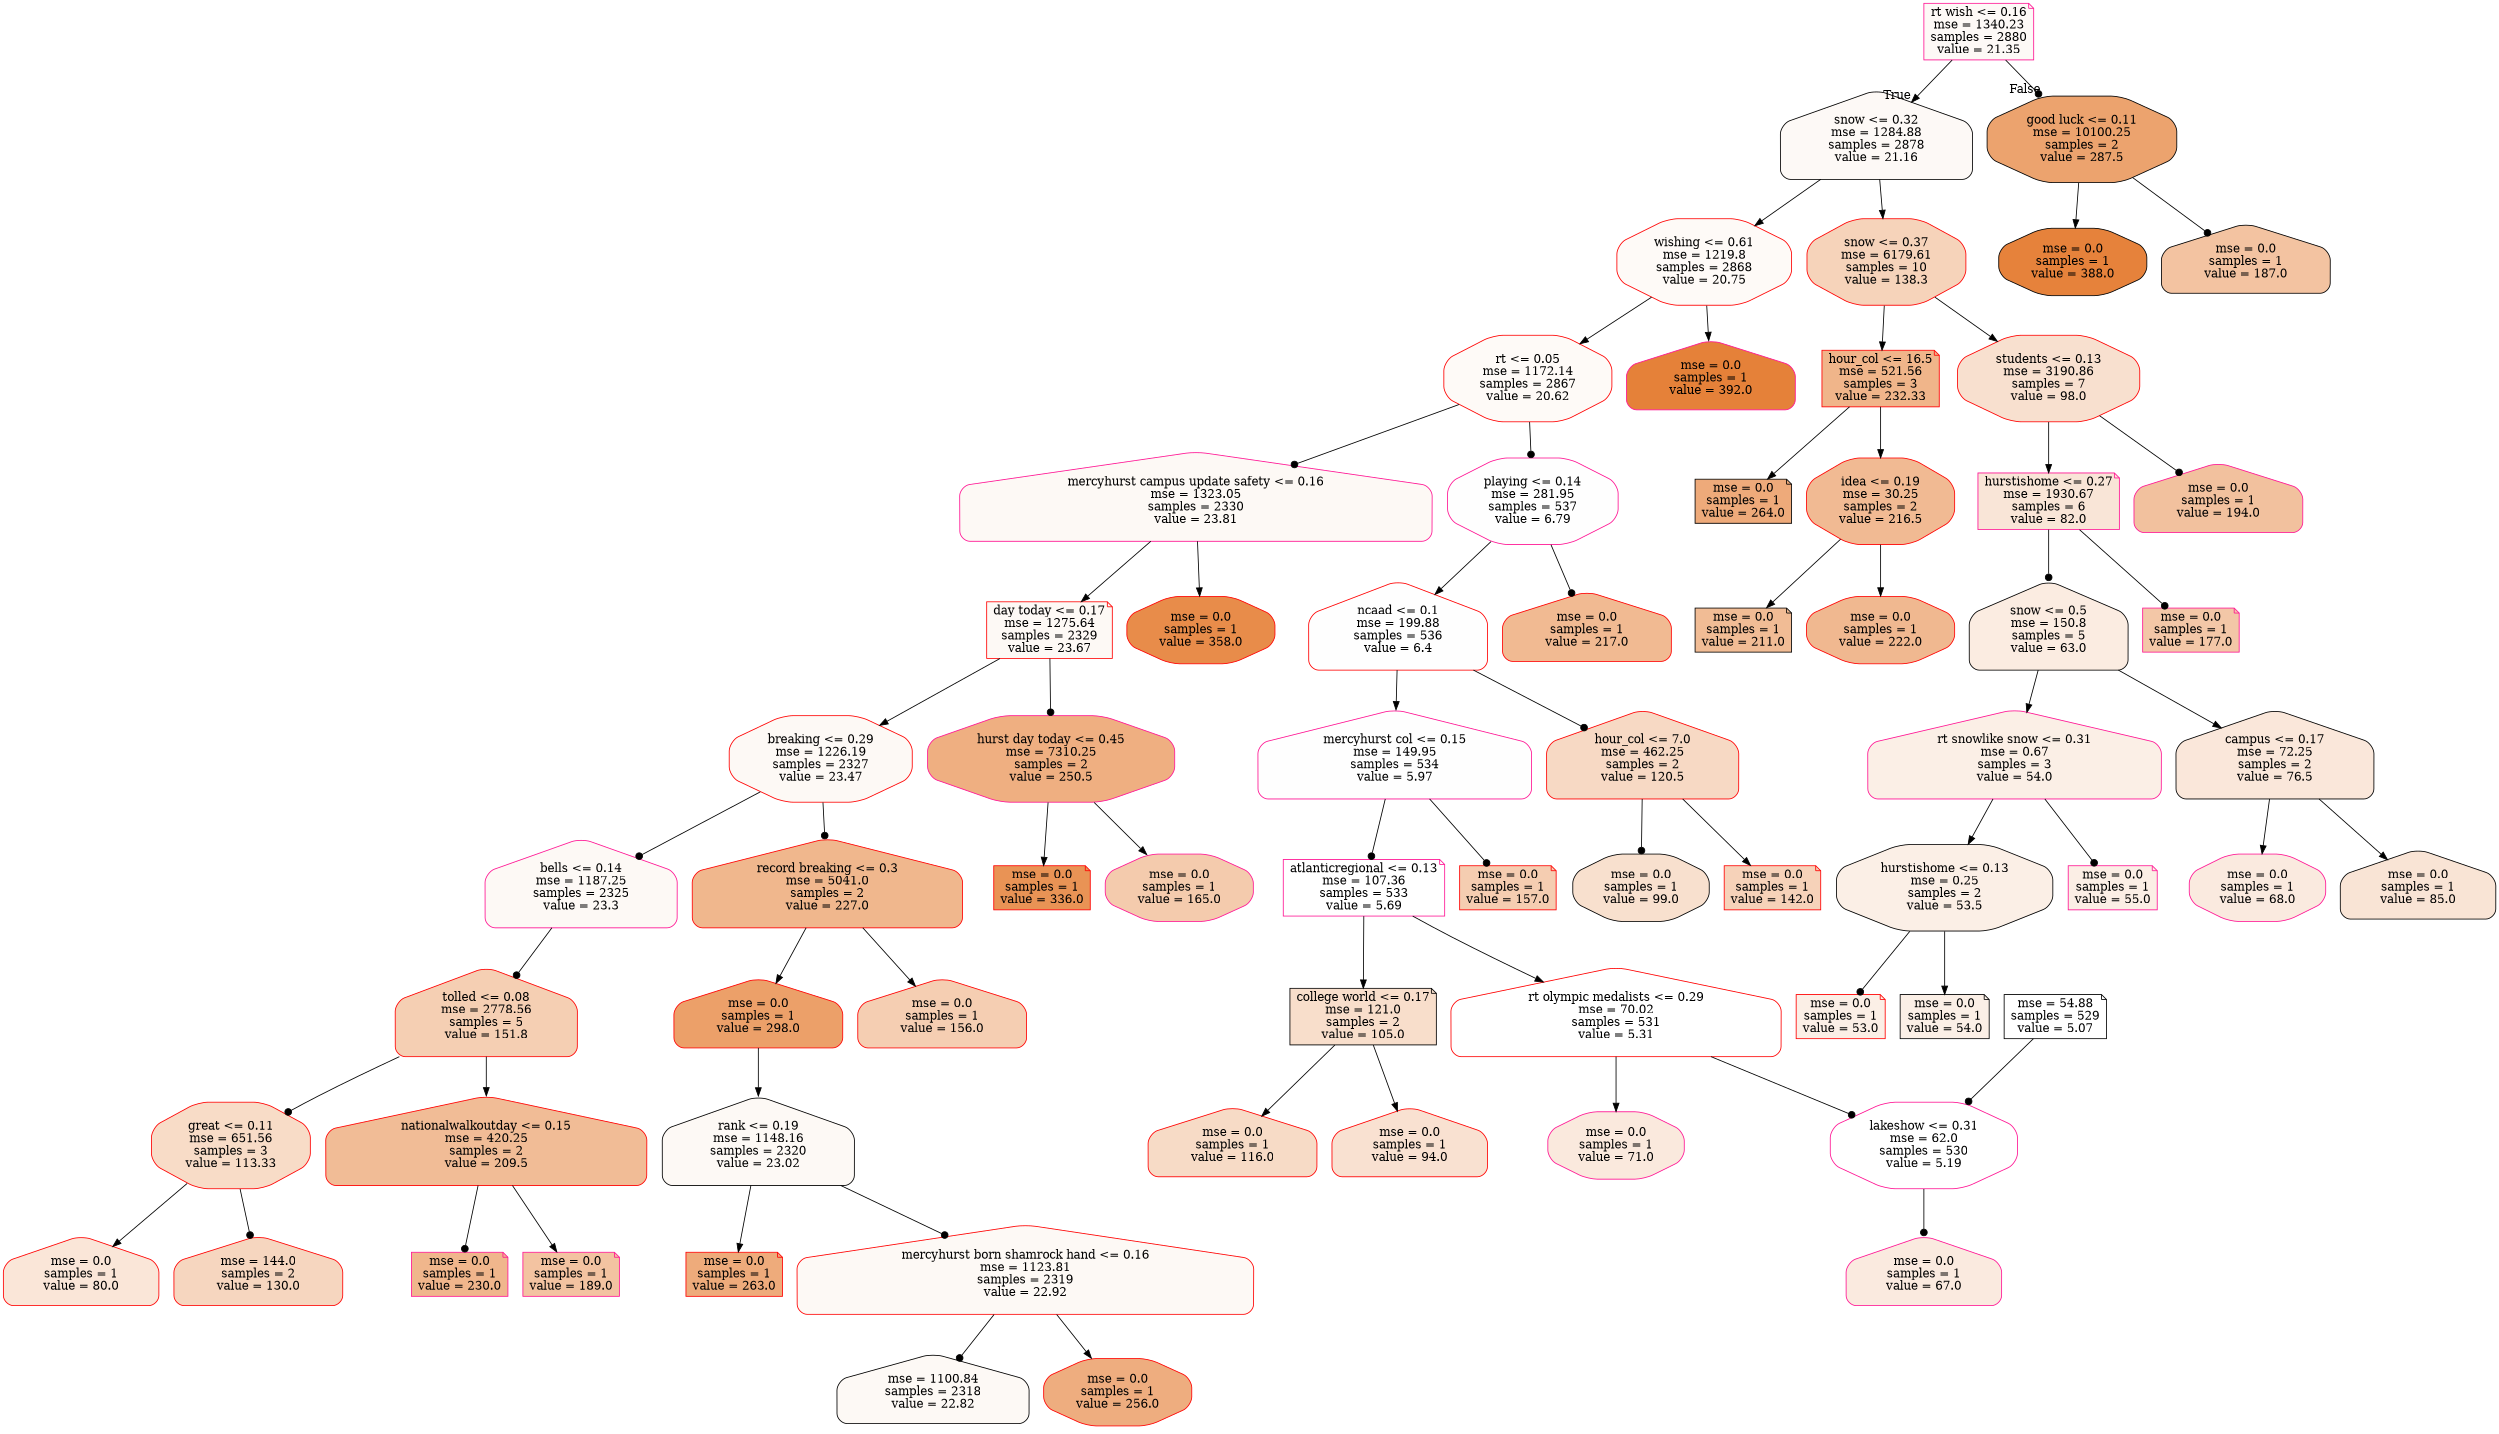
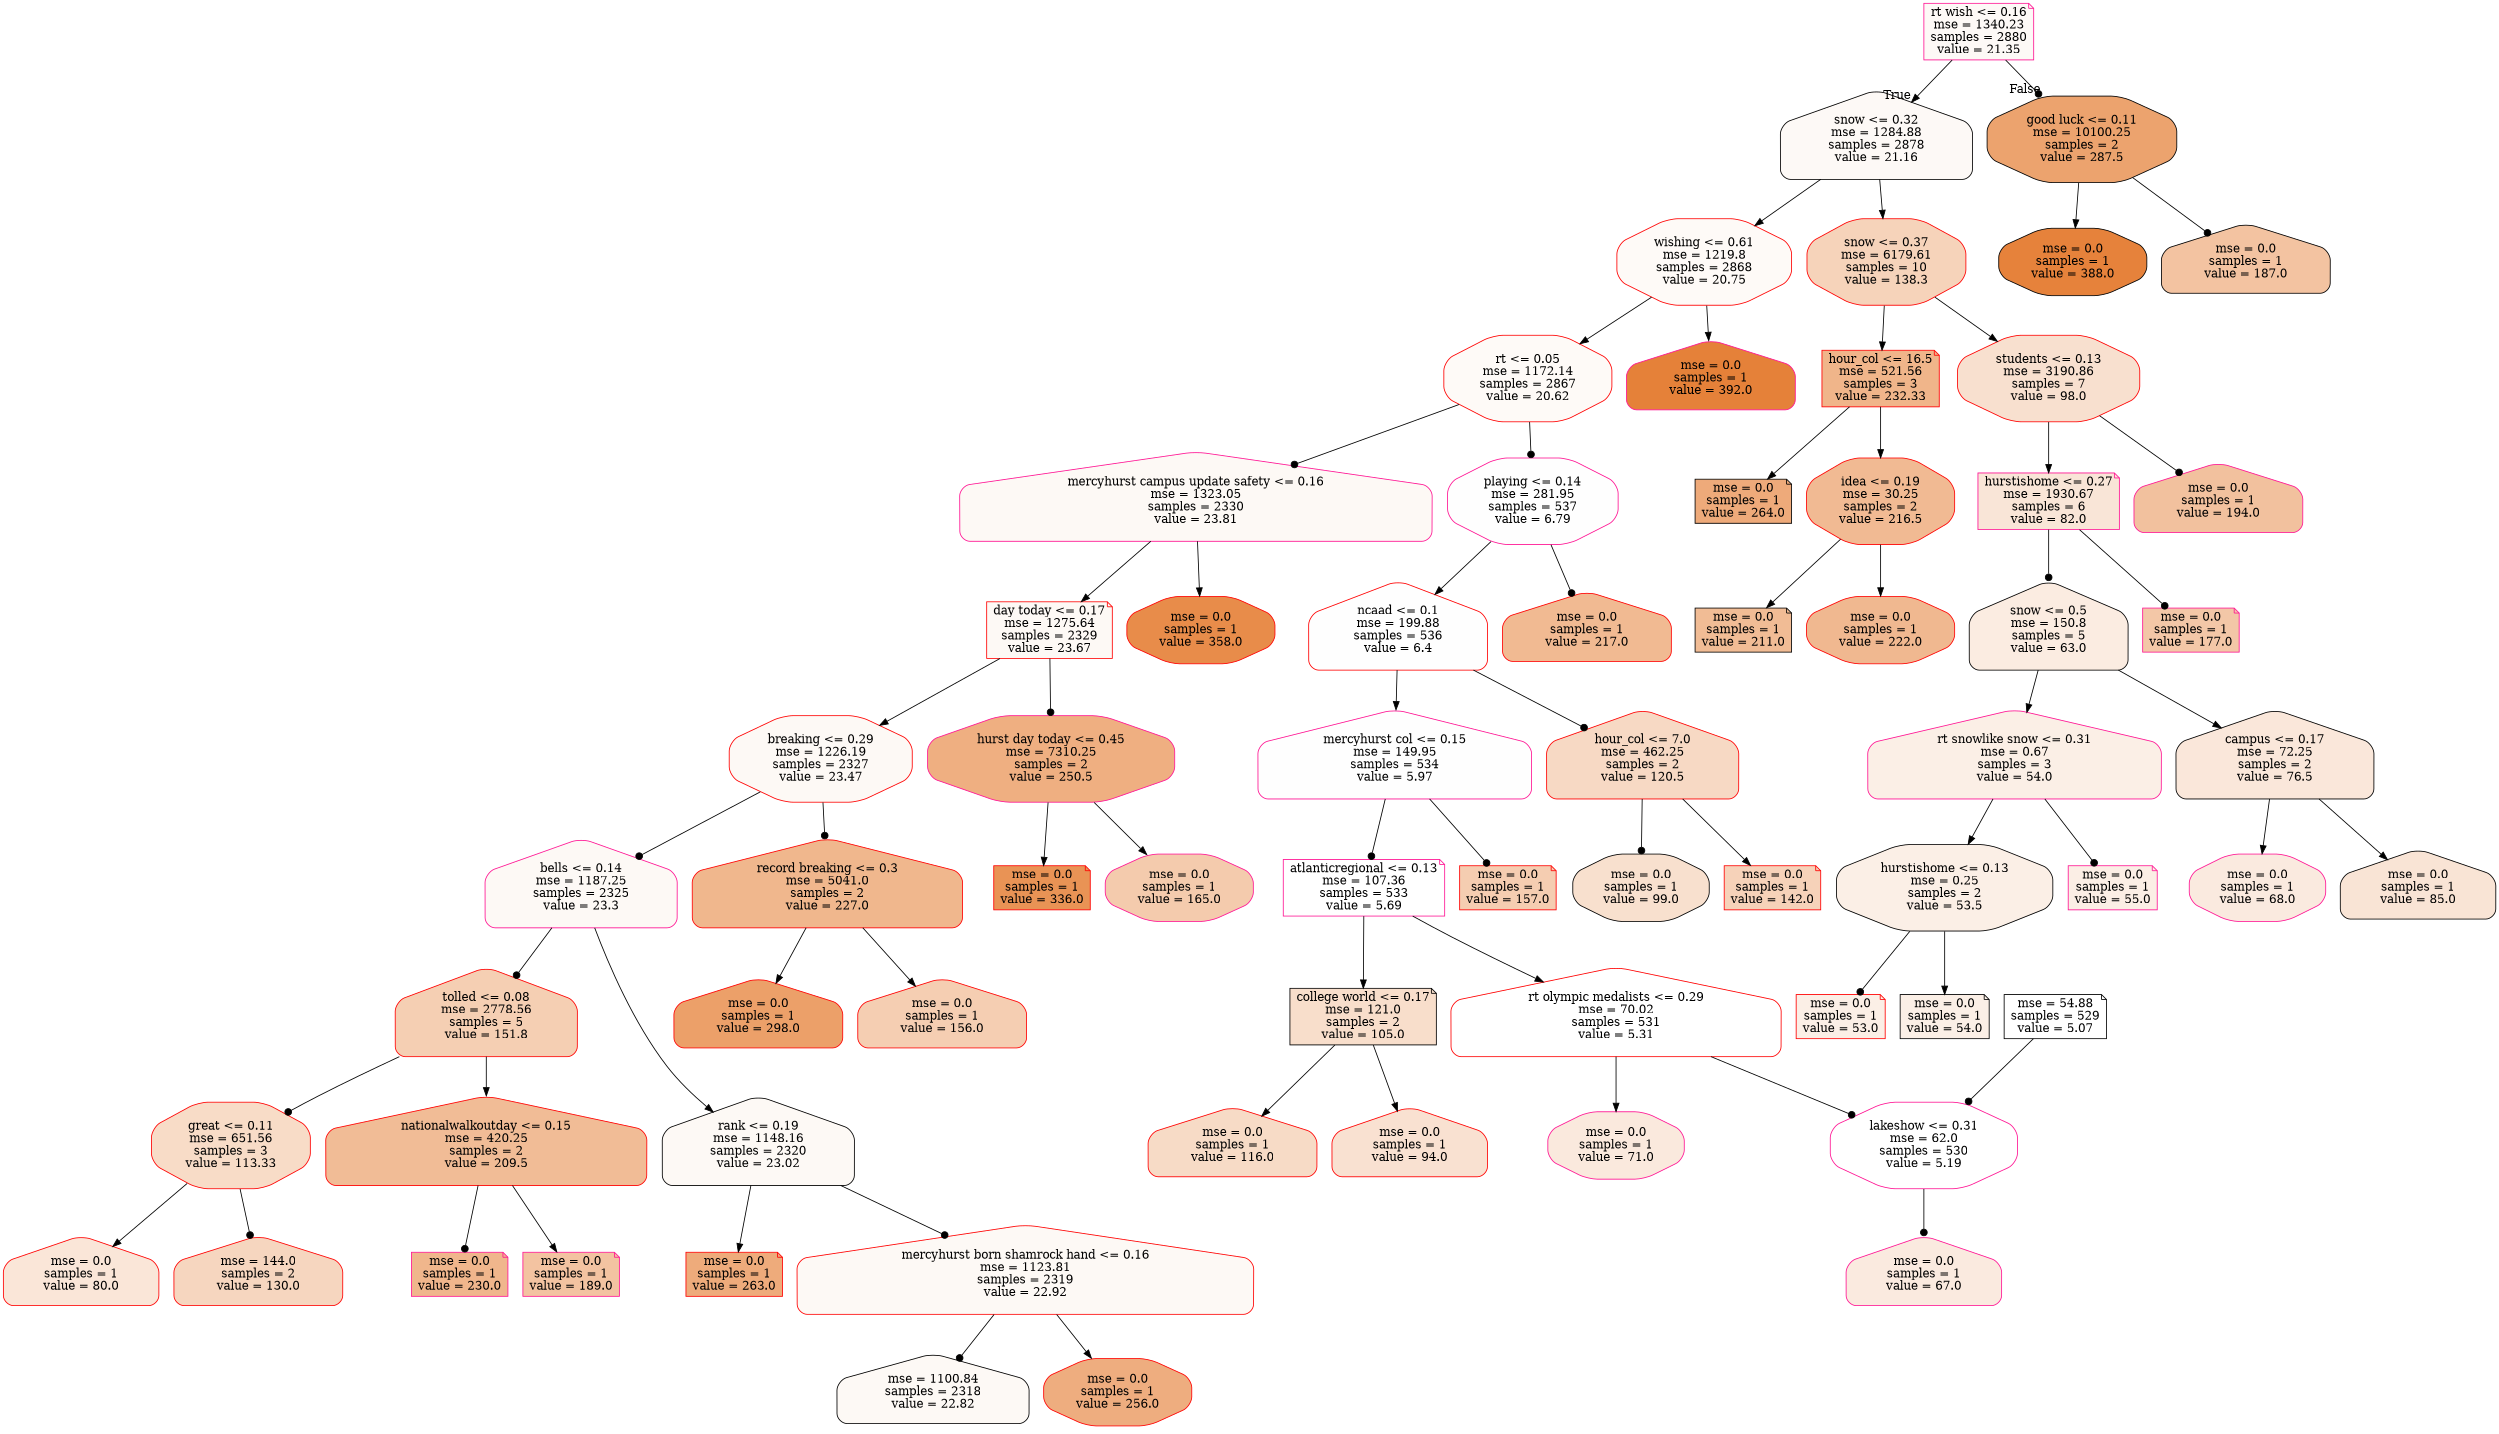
(758, 1068) -> (640, 1025)
